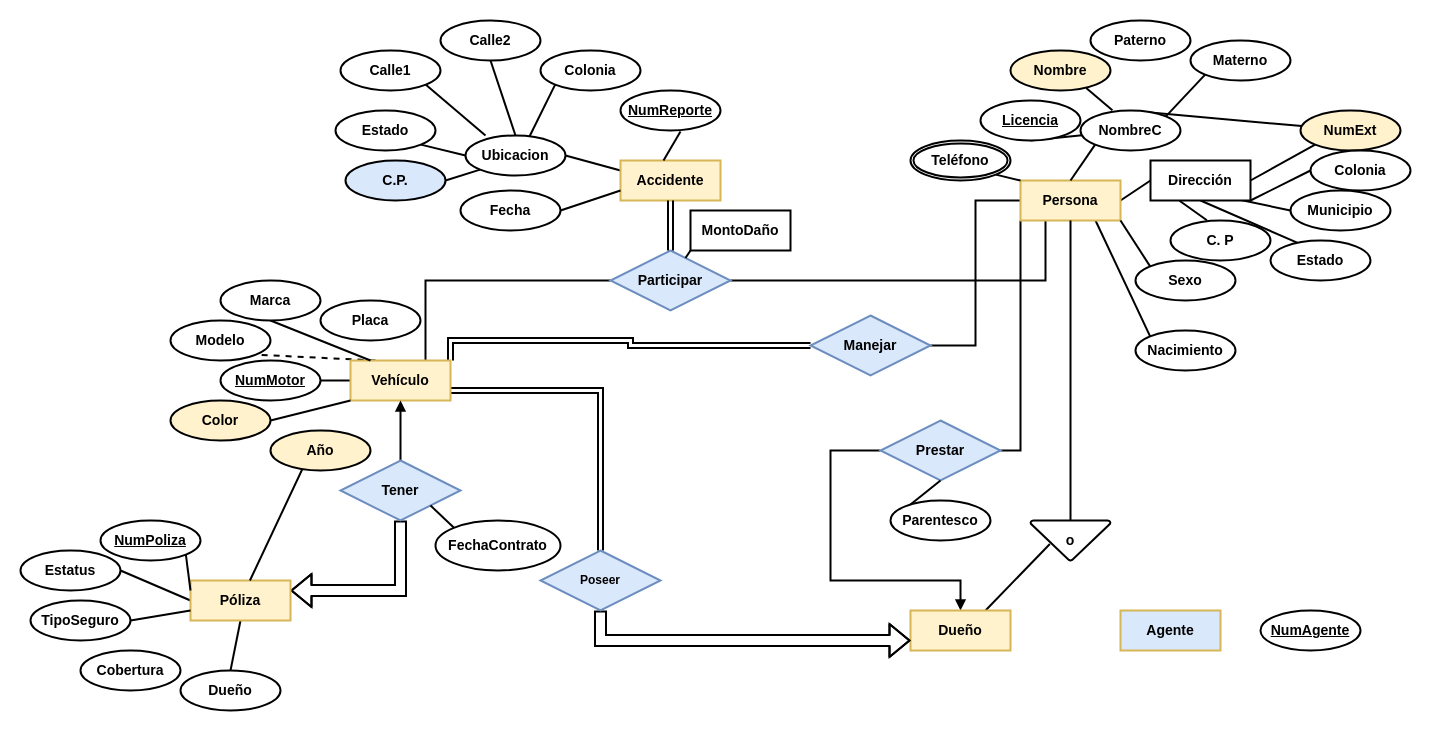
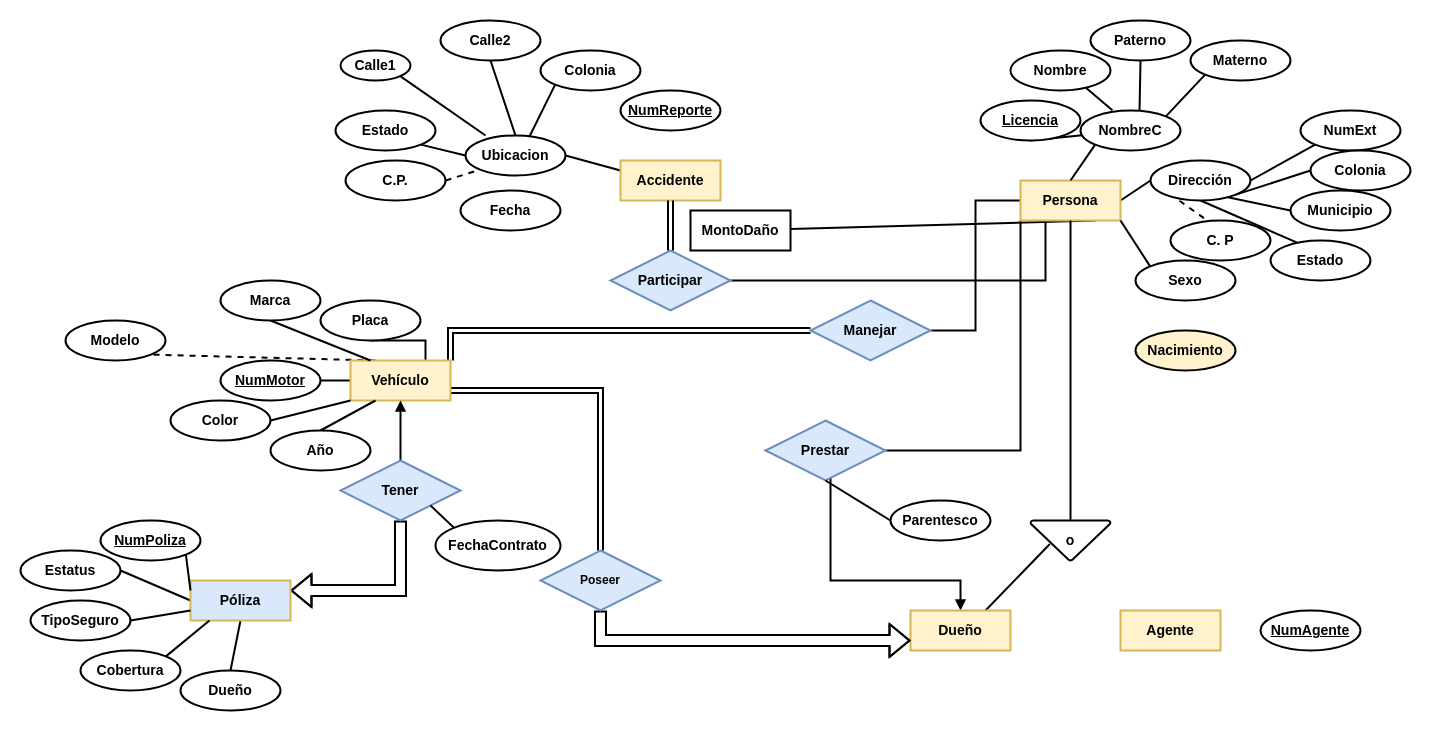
(391, 71) -> (376, 66)
(1061, 71) -> (1061, 71)
(1229, 119) -> (1140, 86)
(1351, 131) -> (1351, 131)
(672, 146) -> none
(961, 161) -> none
(465, 174) -> (465, 174)
(1008, 177) -> none
(396, 181) -> (396, 181)
(1201, 181) -> (1201, 181)
(590, 201) -> none
(1193, 210) -> (1193, 210)
(688, 255) -> none
(1123, 278) -> (926, 225)
(488, 281) -> (402, 341)
(221, 341) -> (116, 341)
(871, 346) -> (871, 331)
(1186, 351) -> (1186, 351)
(221, 421) -> (221, 421)
(321, 451) -> (321, 451)
(941, 451) -> (826, 451)
(276, 524) -> (348, 416)
(241, 601) -> (241, 601)
(1171, 631) -> (1171, 631)
none -> (188, 638)
